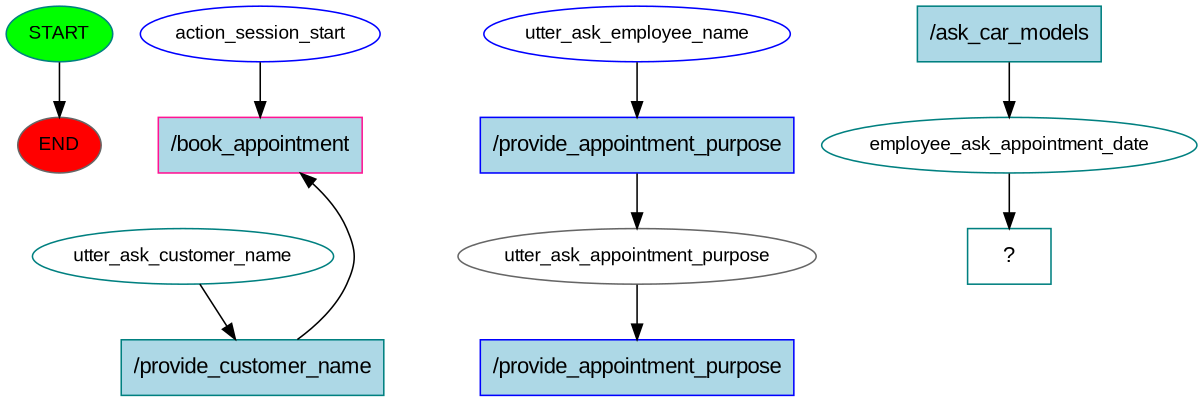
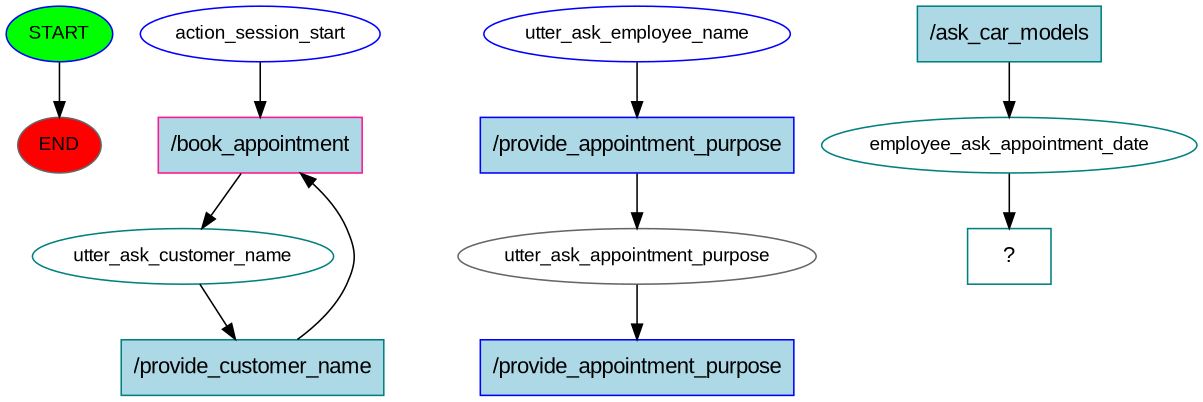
(59, 34) -> (59, 34)
none -> (226, 195)
